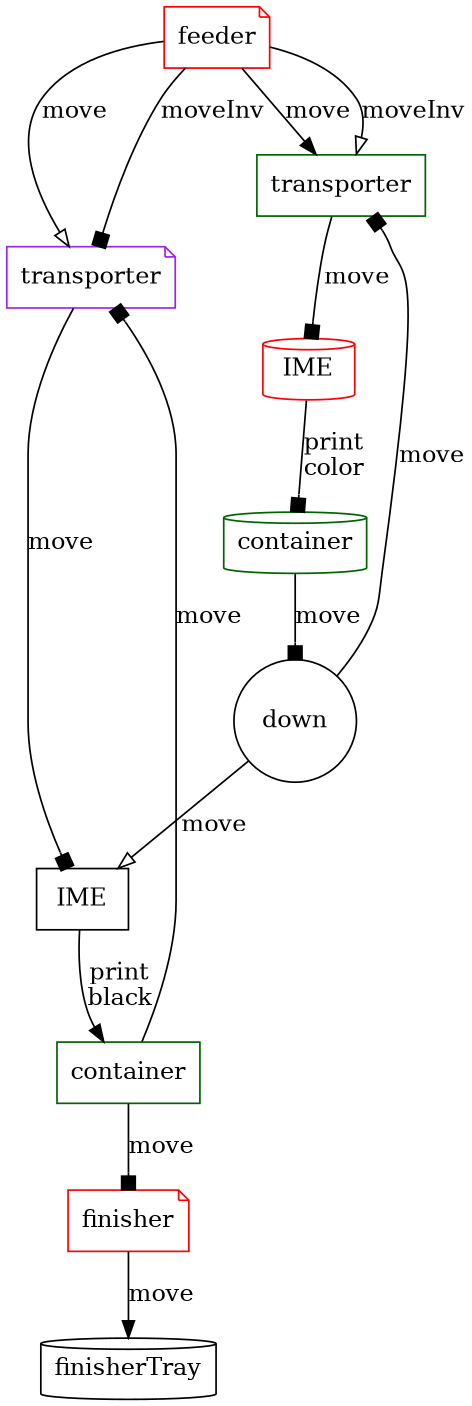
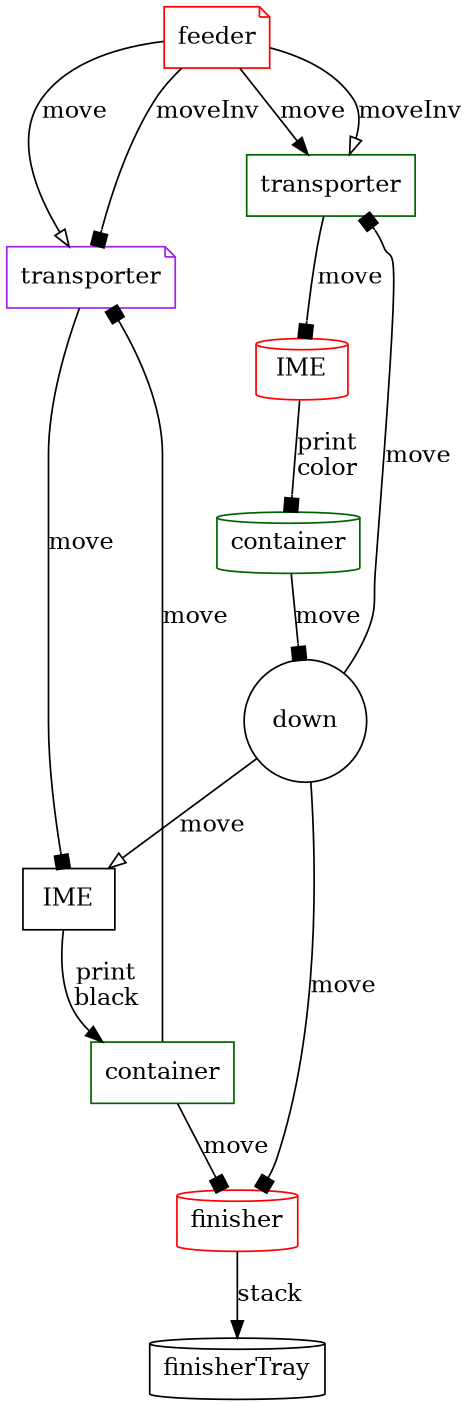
none -> (310, 981)
(128, 1221) -> (237, 1221)
(162, 1295) -> (270, 1295)
